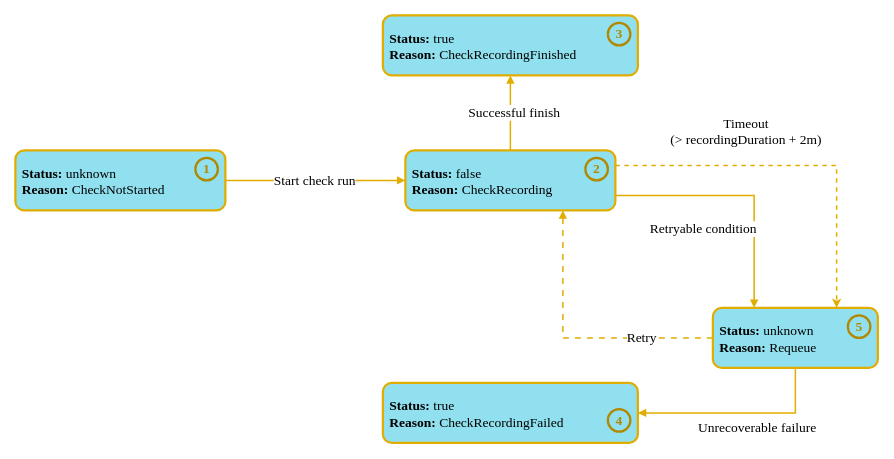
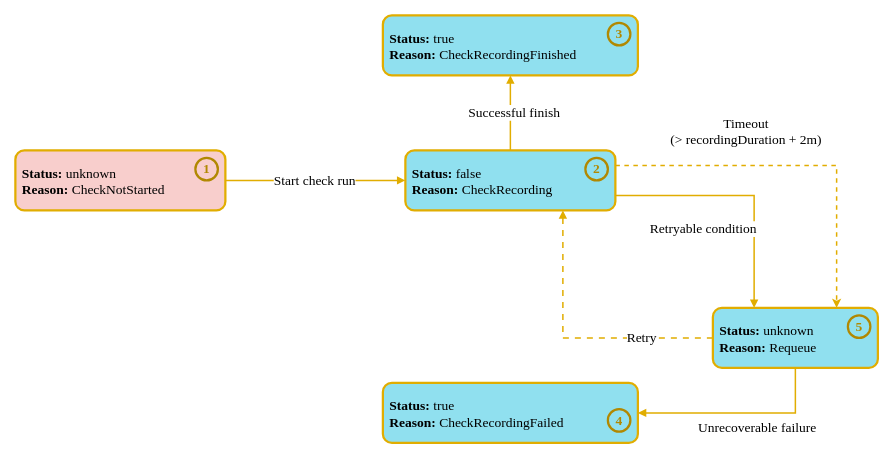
(120, 180) -> (120, 180)
